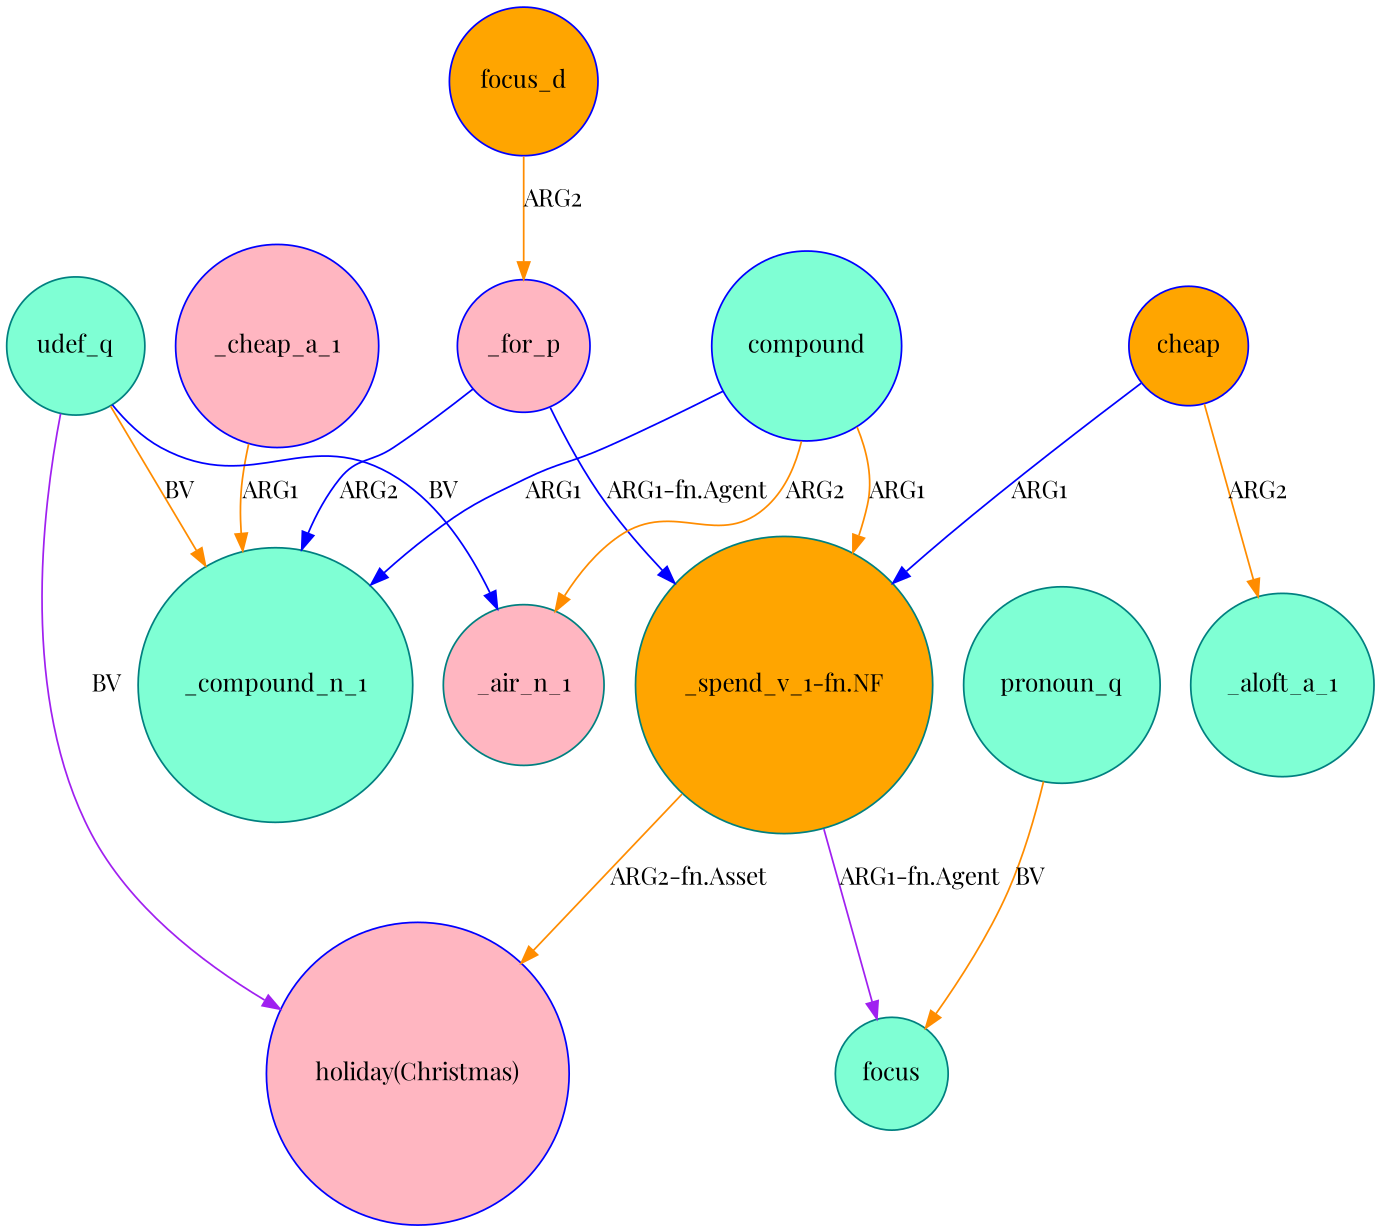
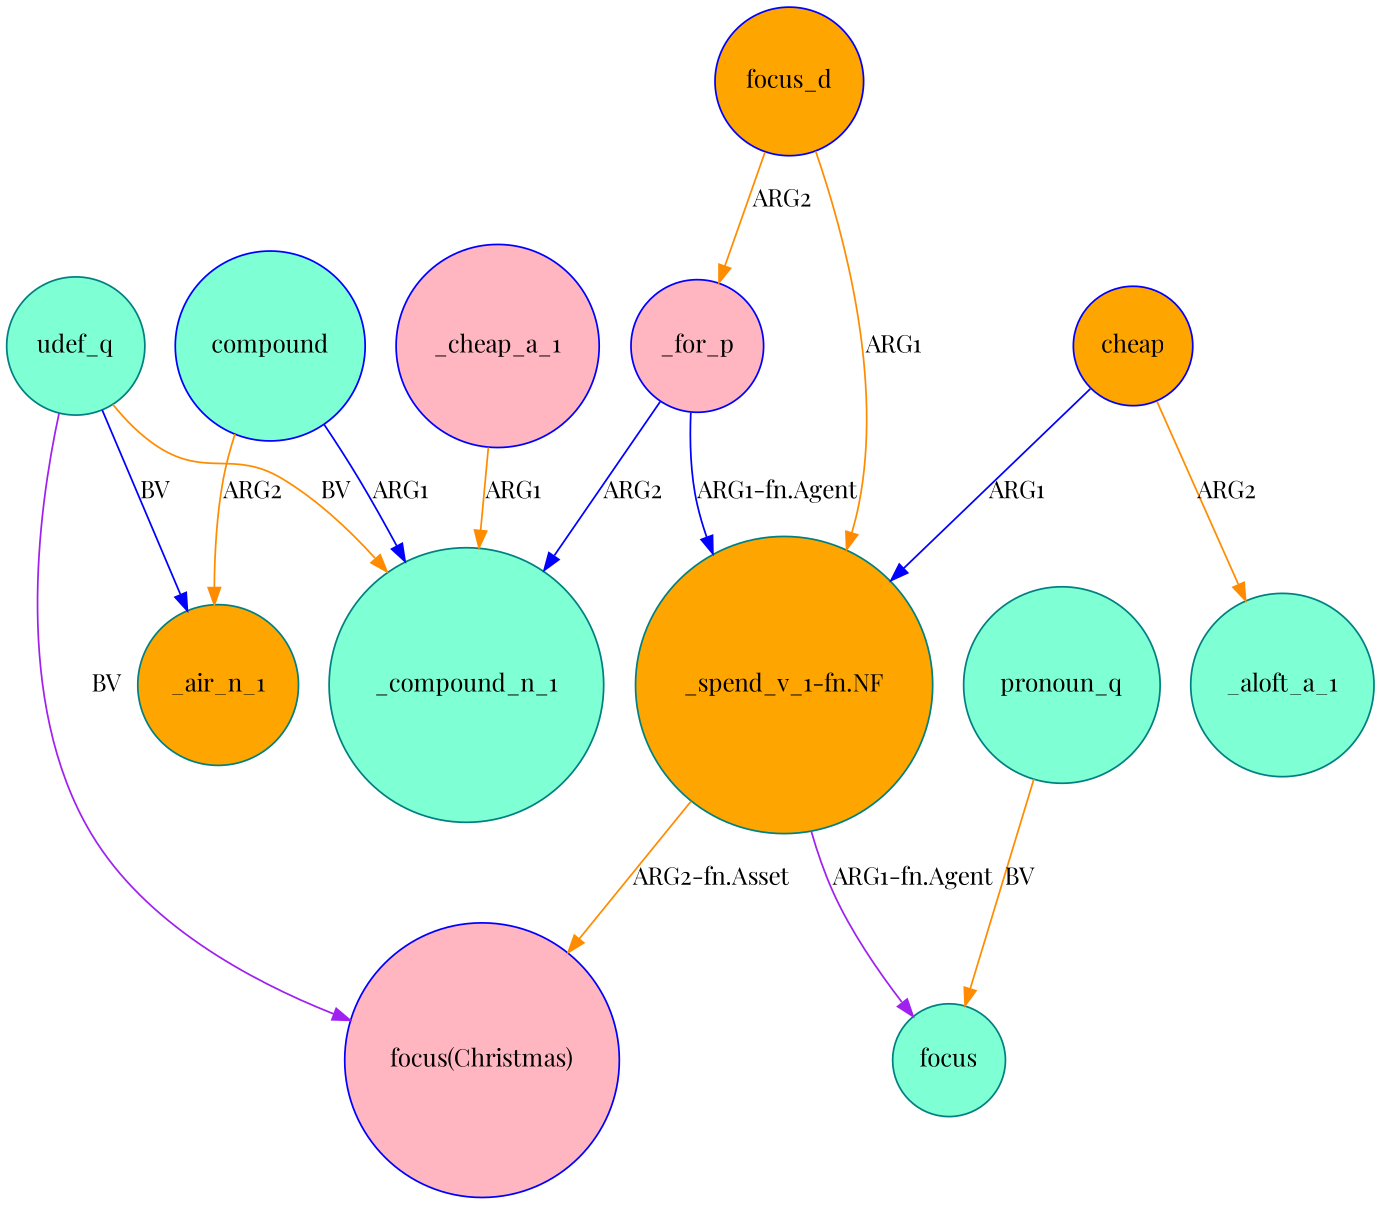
(870, 481) -> (861, 340)
(524, 685) -> (218, 685)
(418, 1074) -> (482, 1060)
